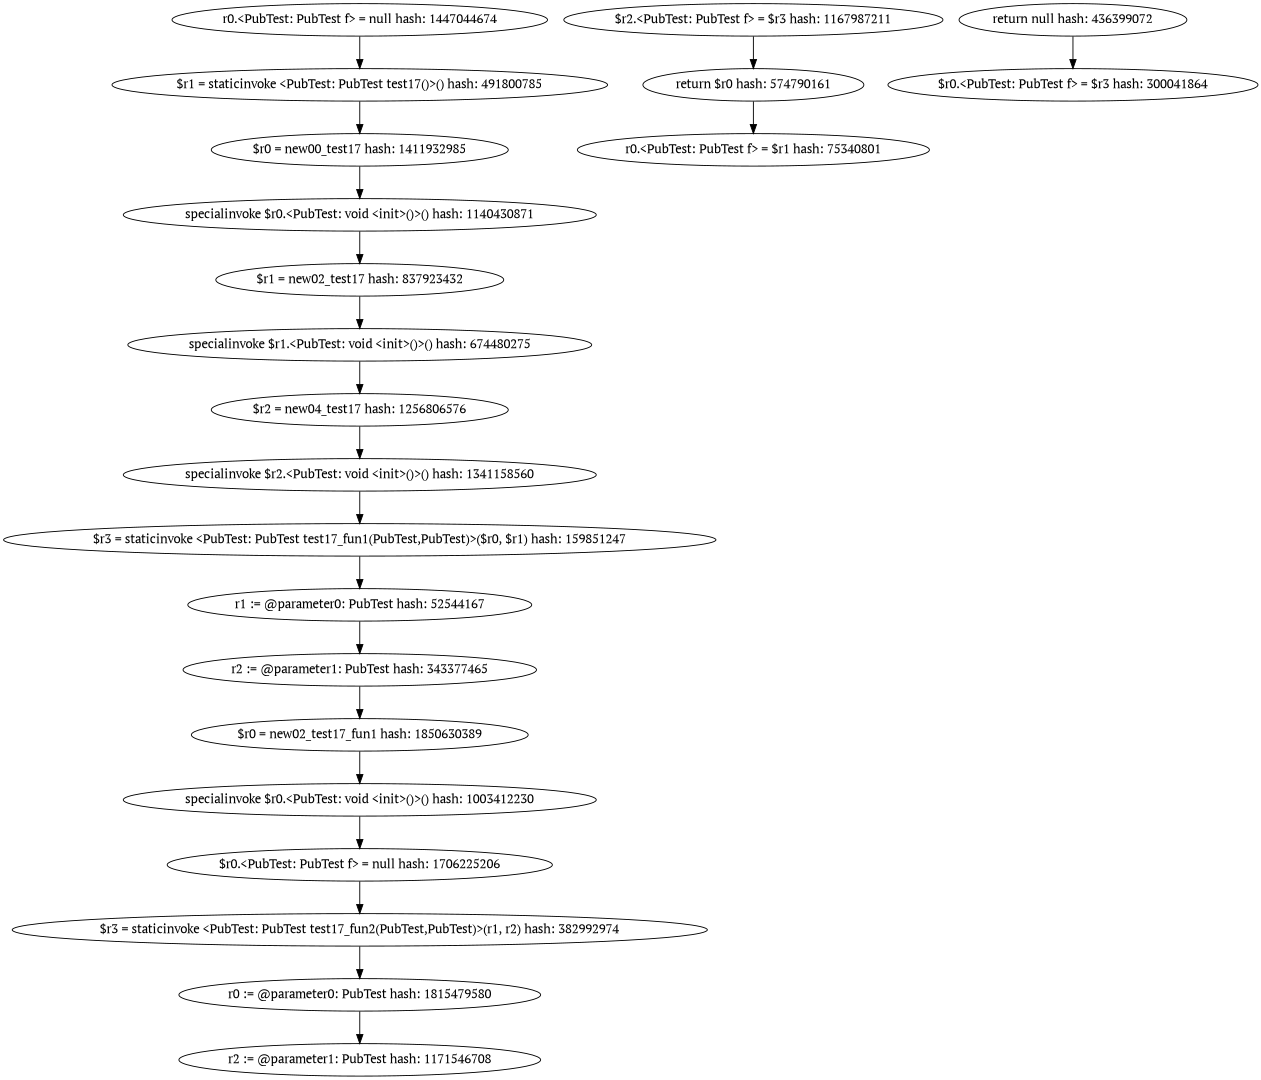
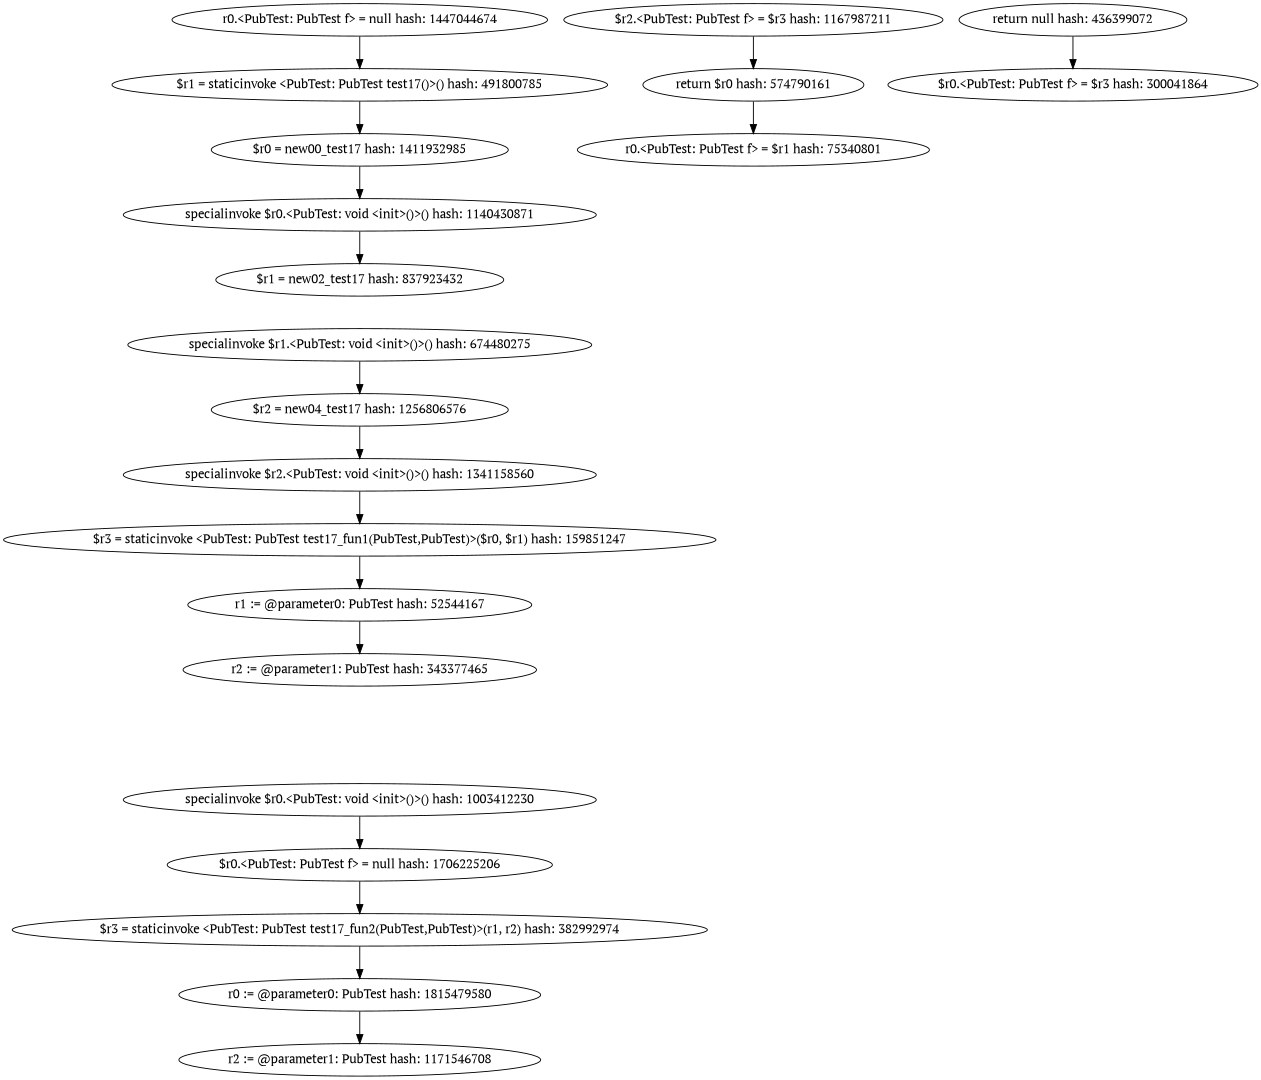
(360, 308) -> none
(360, 735) -> none
